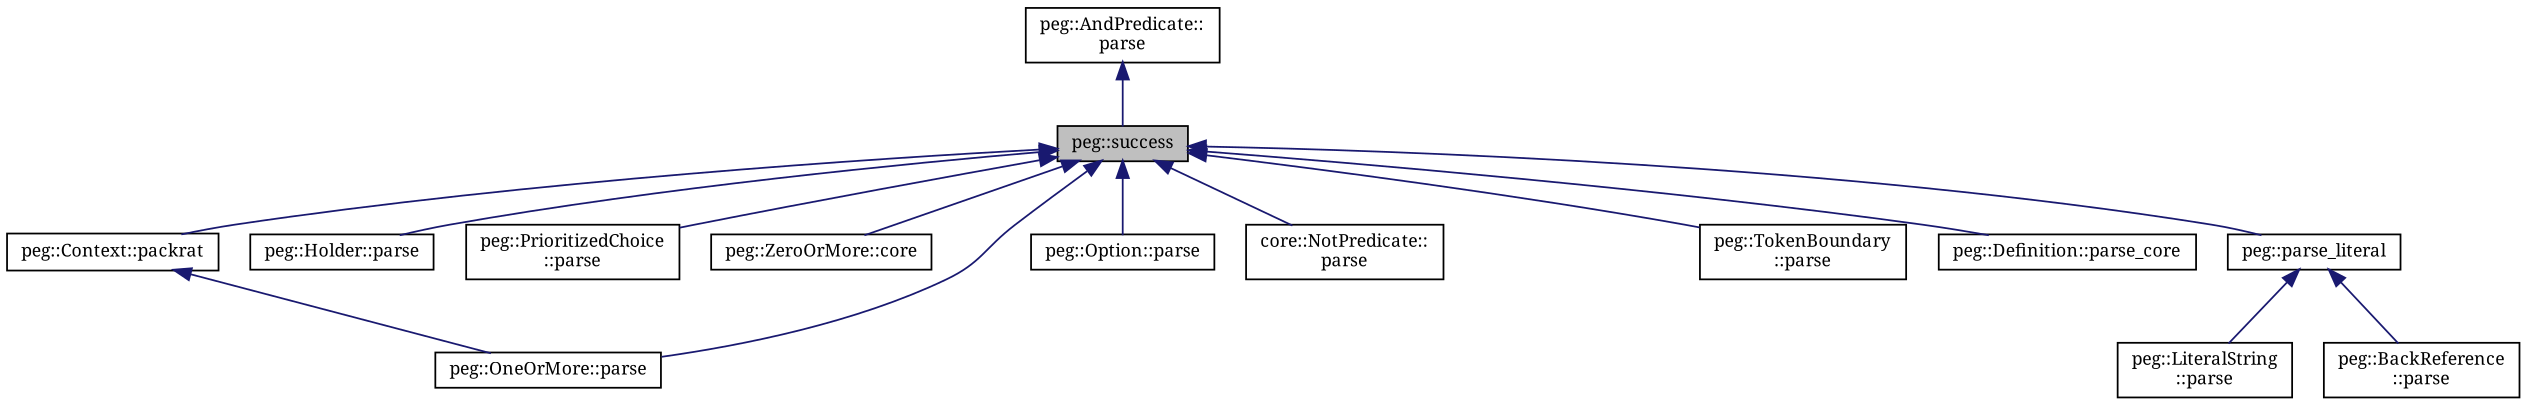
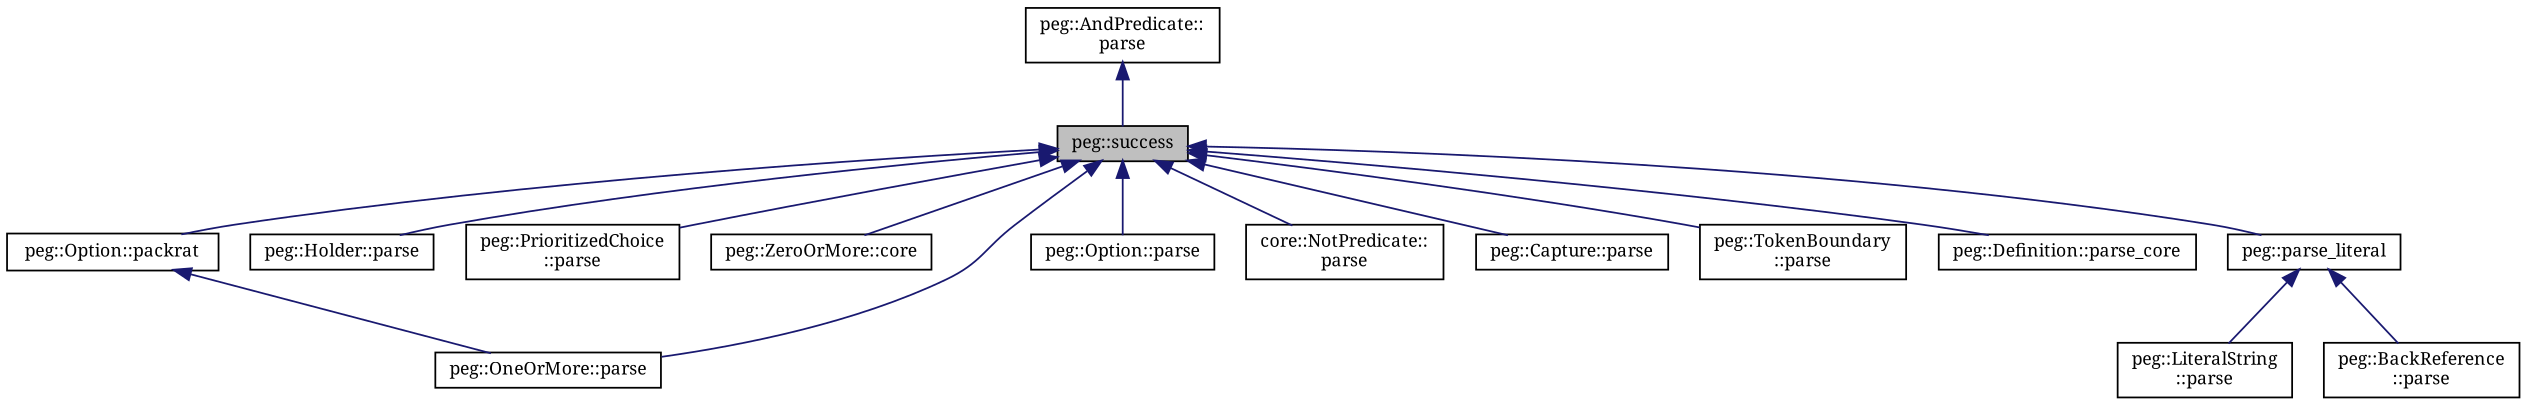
(113, 252) -> (113, 252)
none -> (1572, 252)
